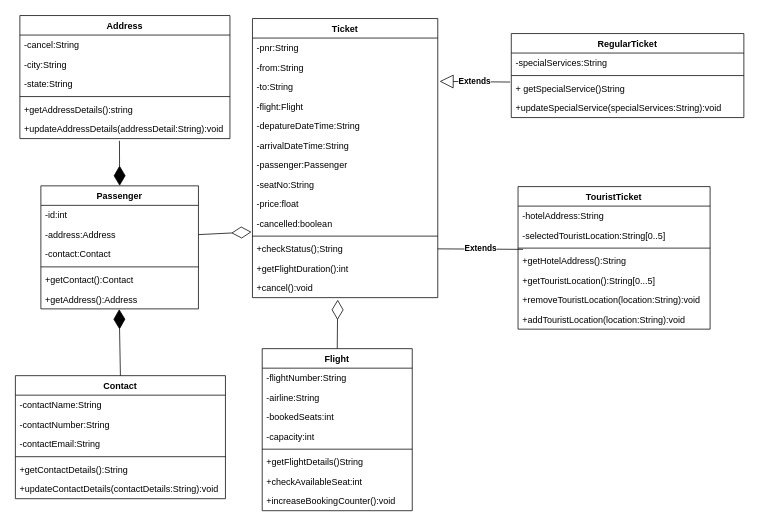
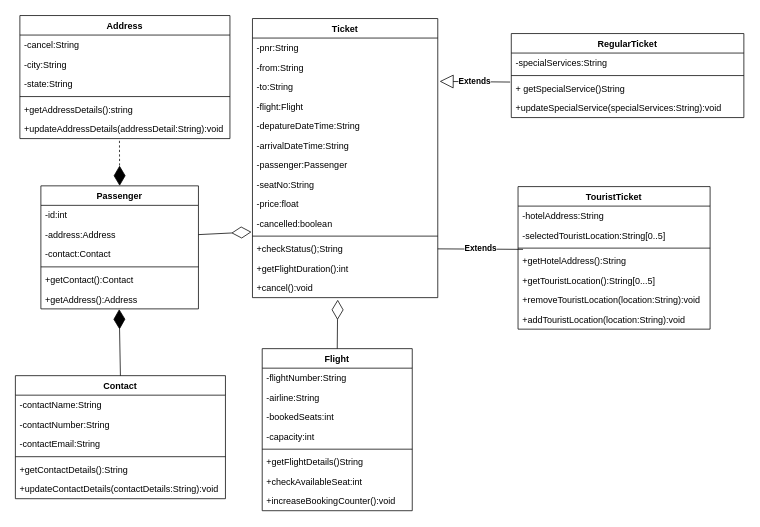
(119, 152) -> (119, 152)
